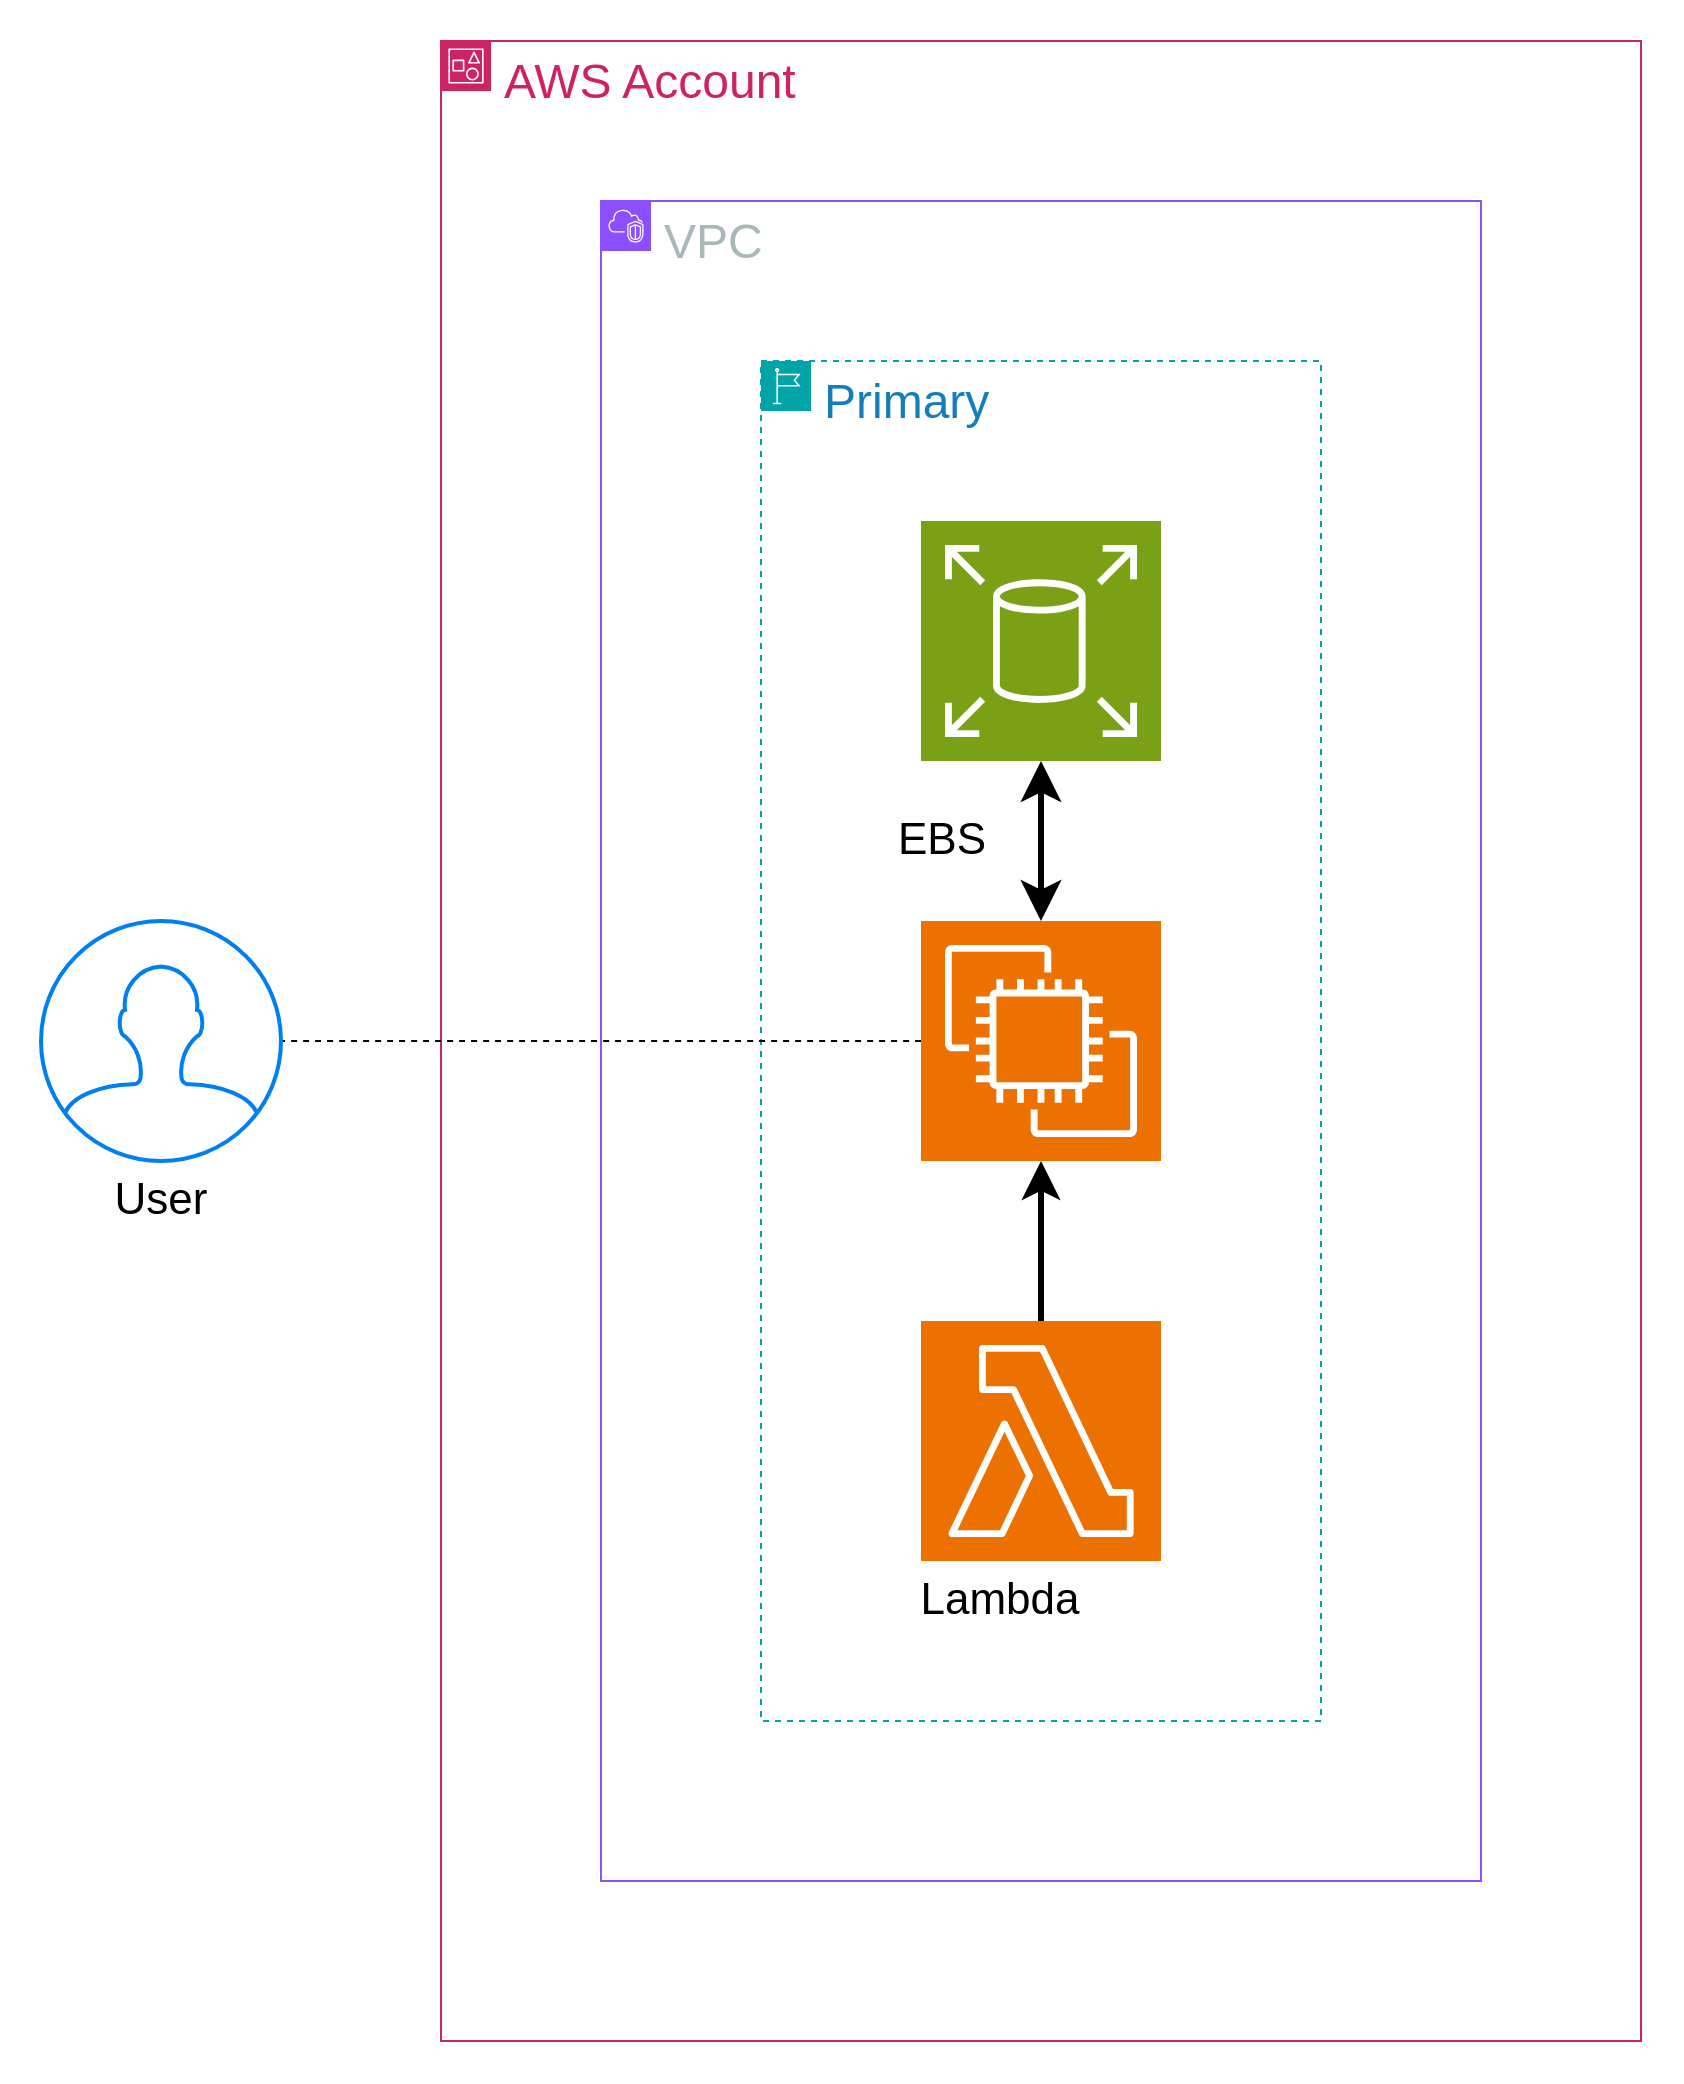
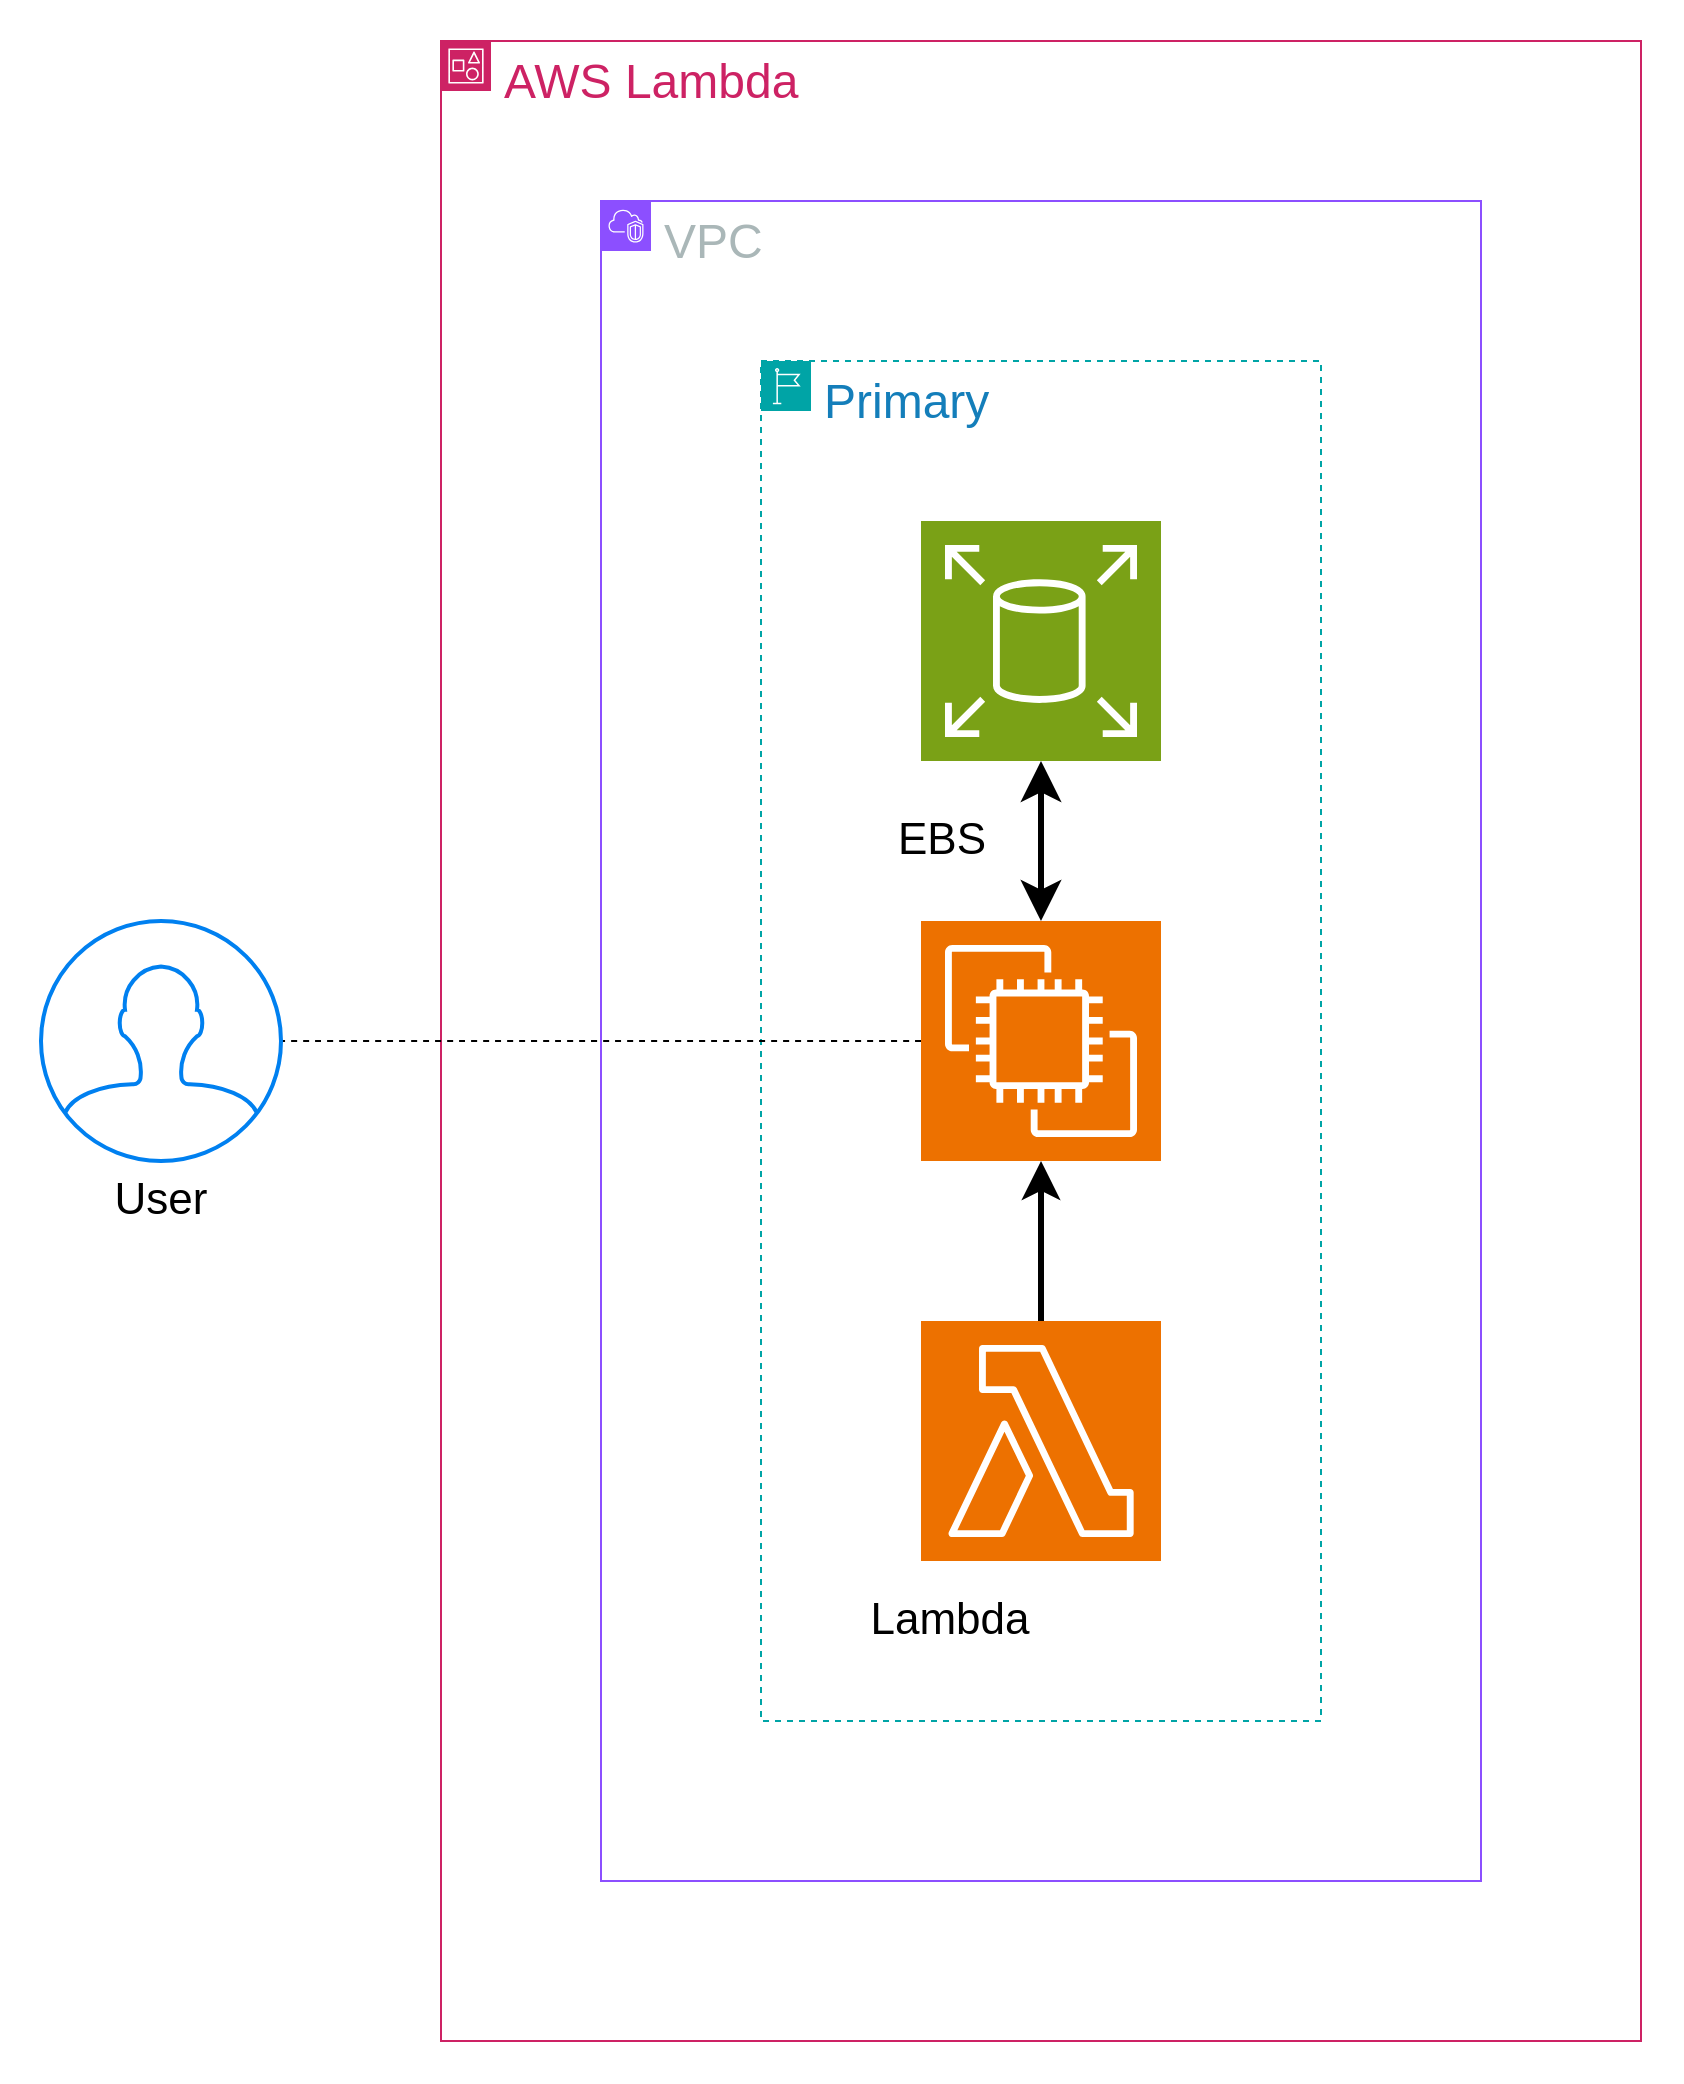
(576, 69) -> (569, 69)
(1001, 1601) -> (951, 1621)
